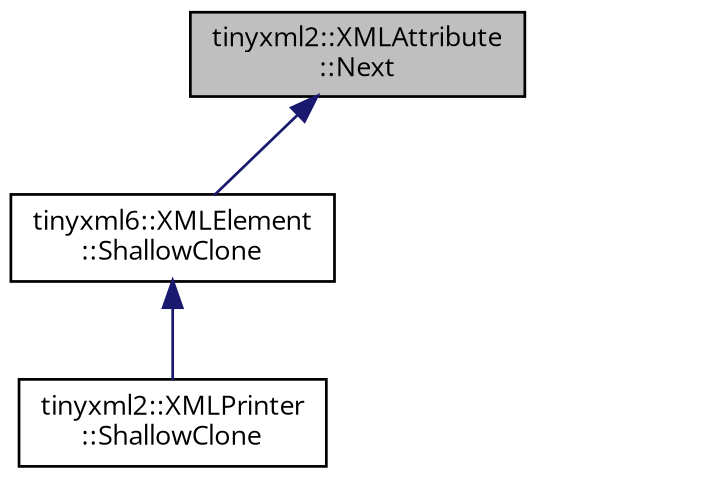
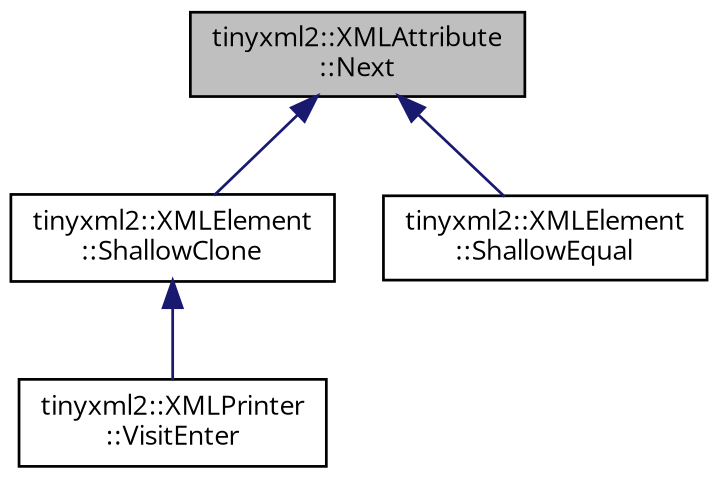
(173, 238) -> (173, 238)
none -> (545, 238)
(173, 423) -> (173, 423)
